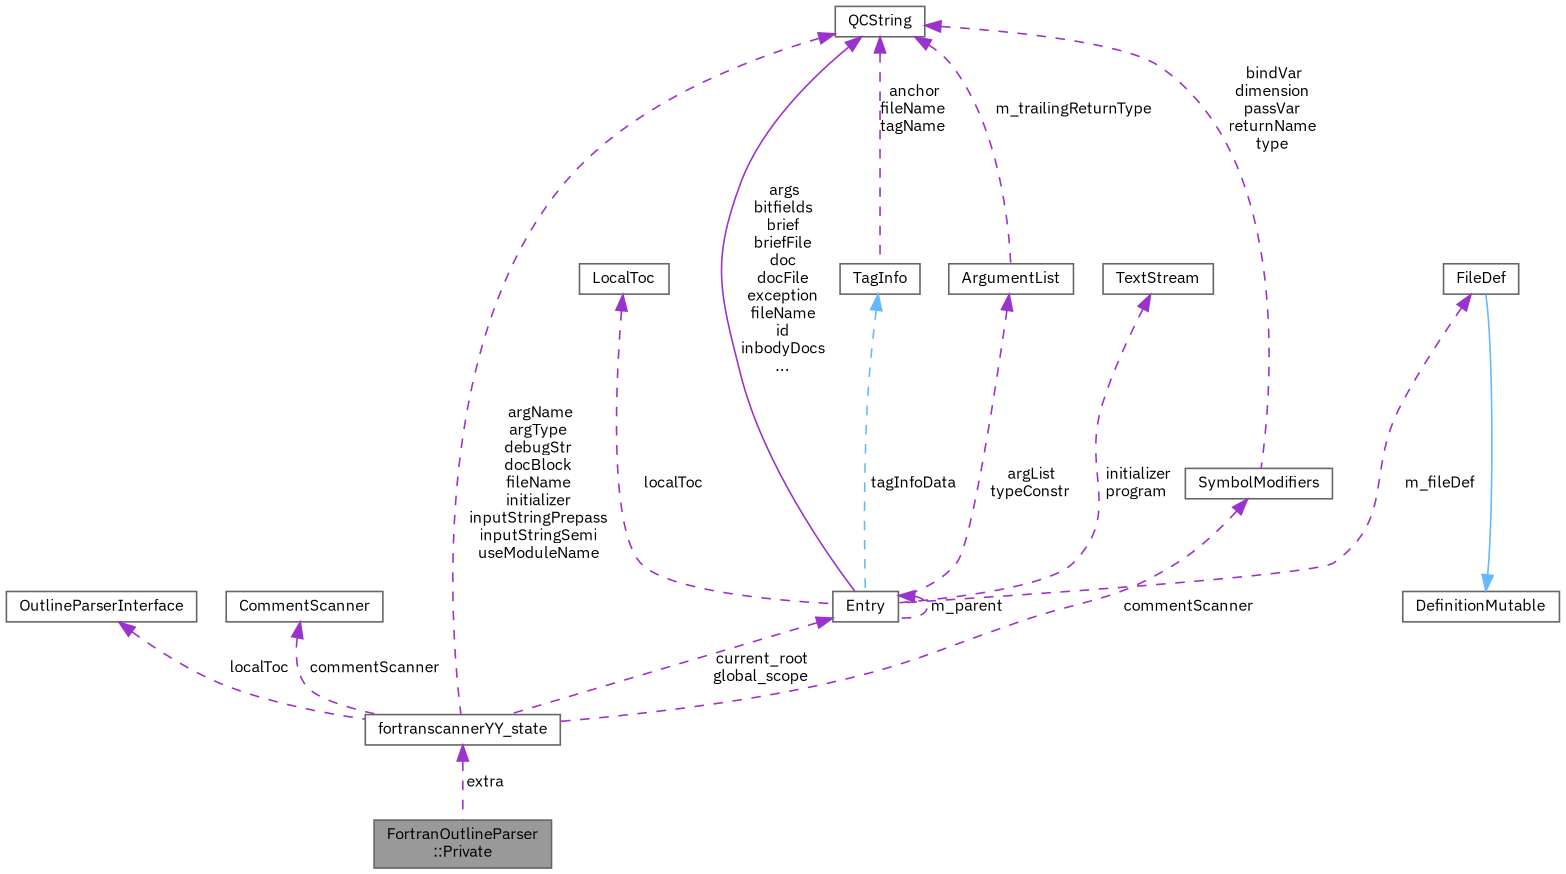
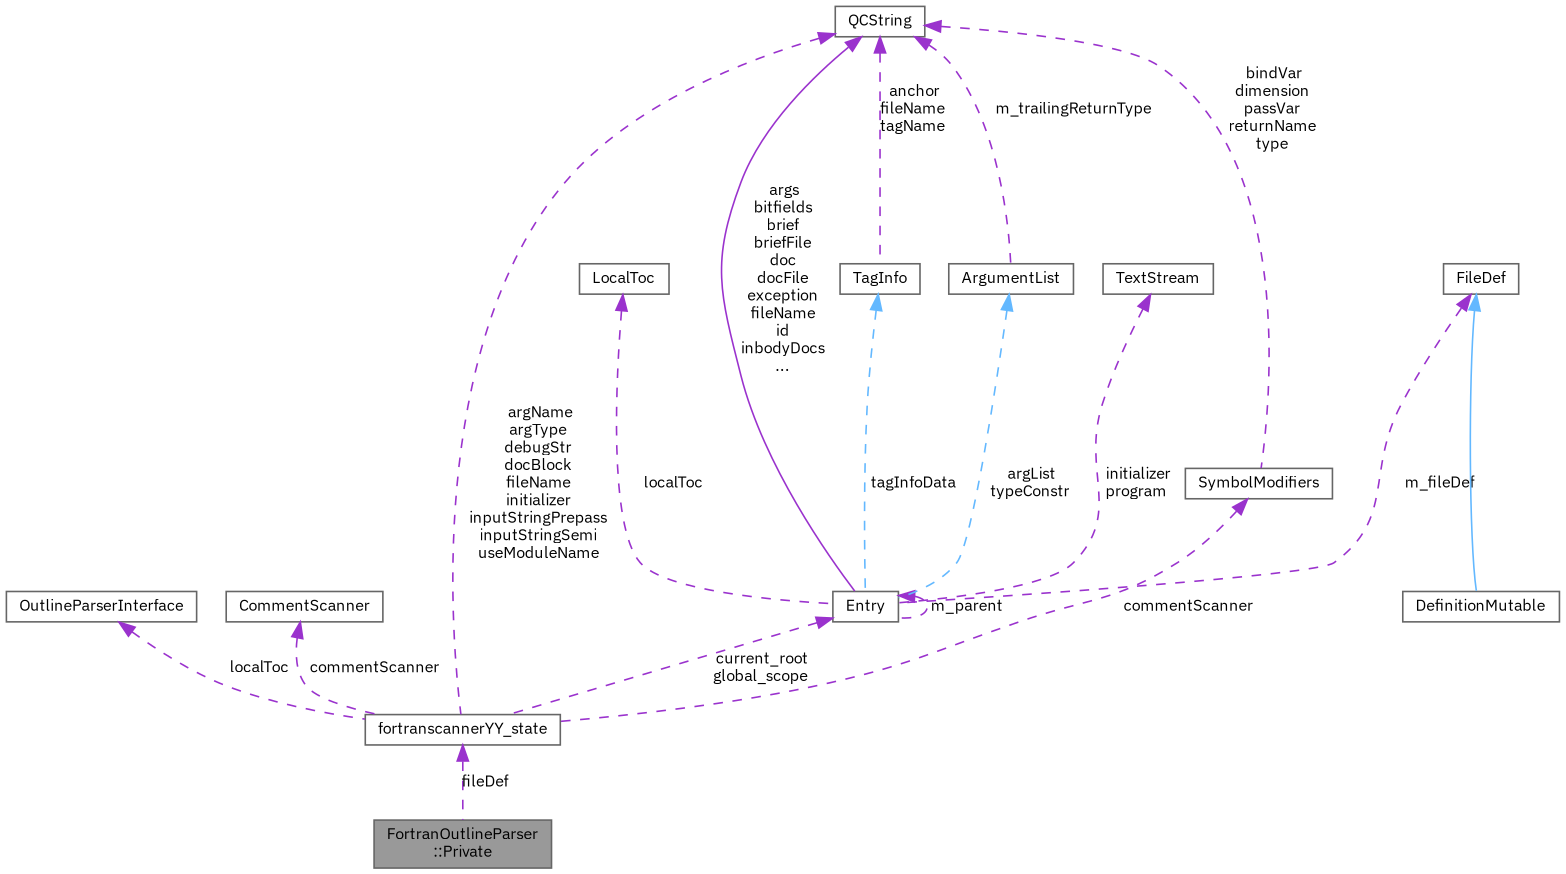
(1492, 434) -> (1470, 451)
(981, 472) -> (981, 472)
(484, 783) -> (484, 783)
